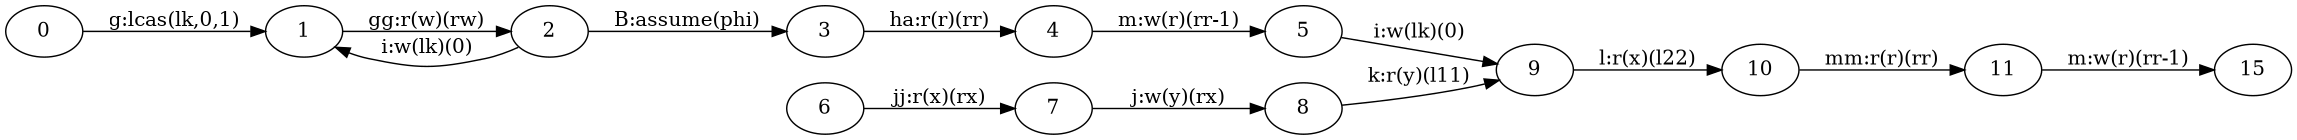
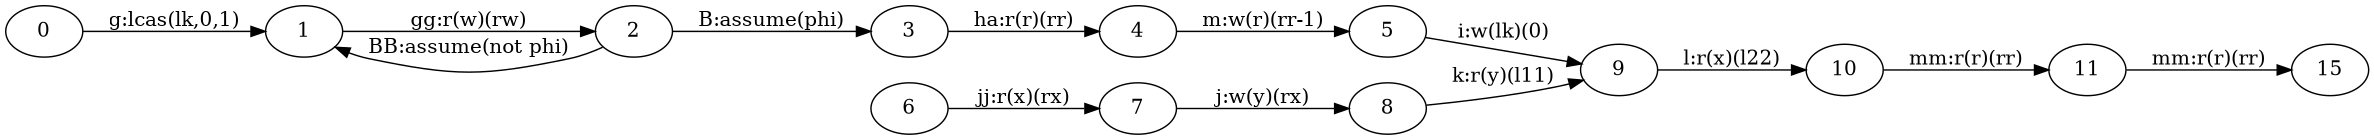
(427, 48) -> (469, 48)
(2128, 59) -> (2209, 59)
